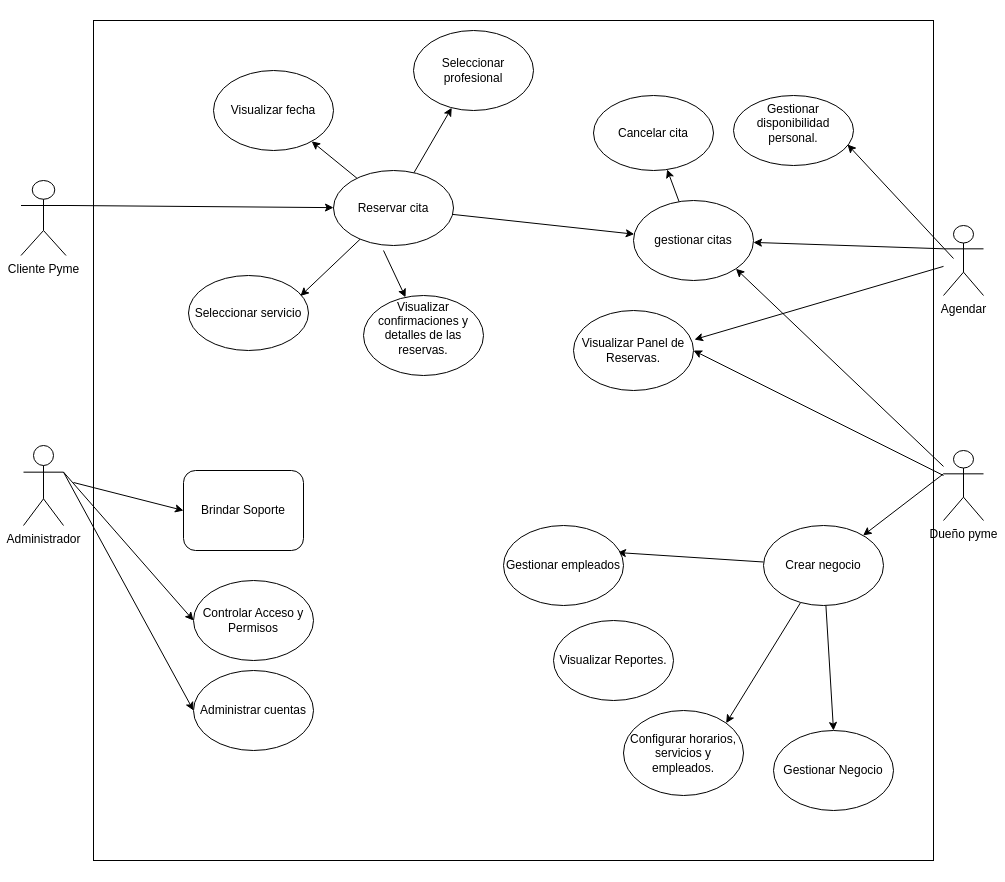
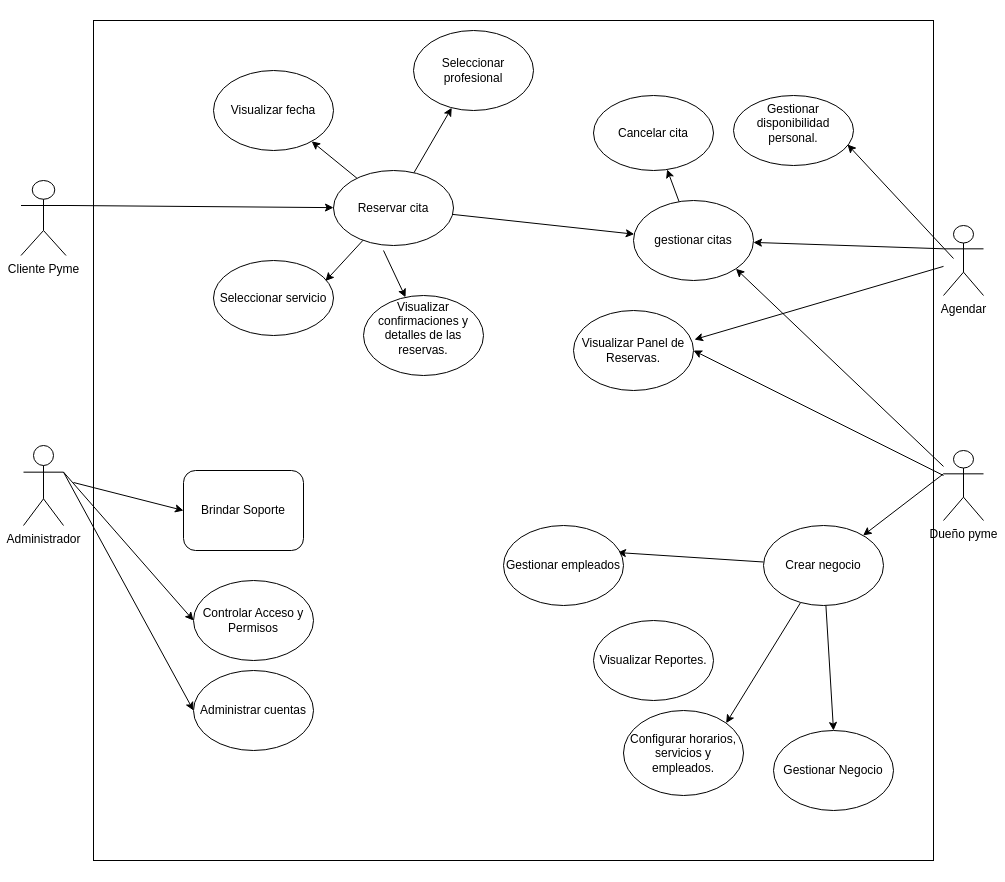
(249, 313) -> (274, 298)
(614, 661) -> (654, 661)
